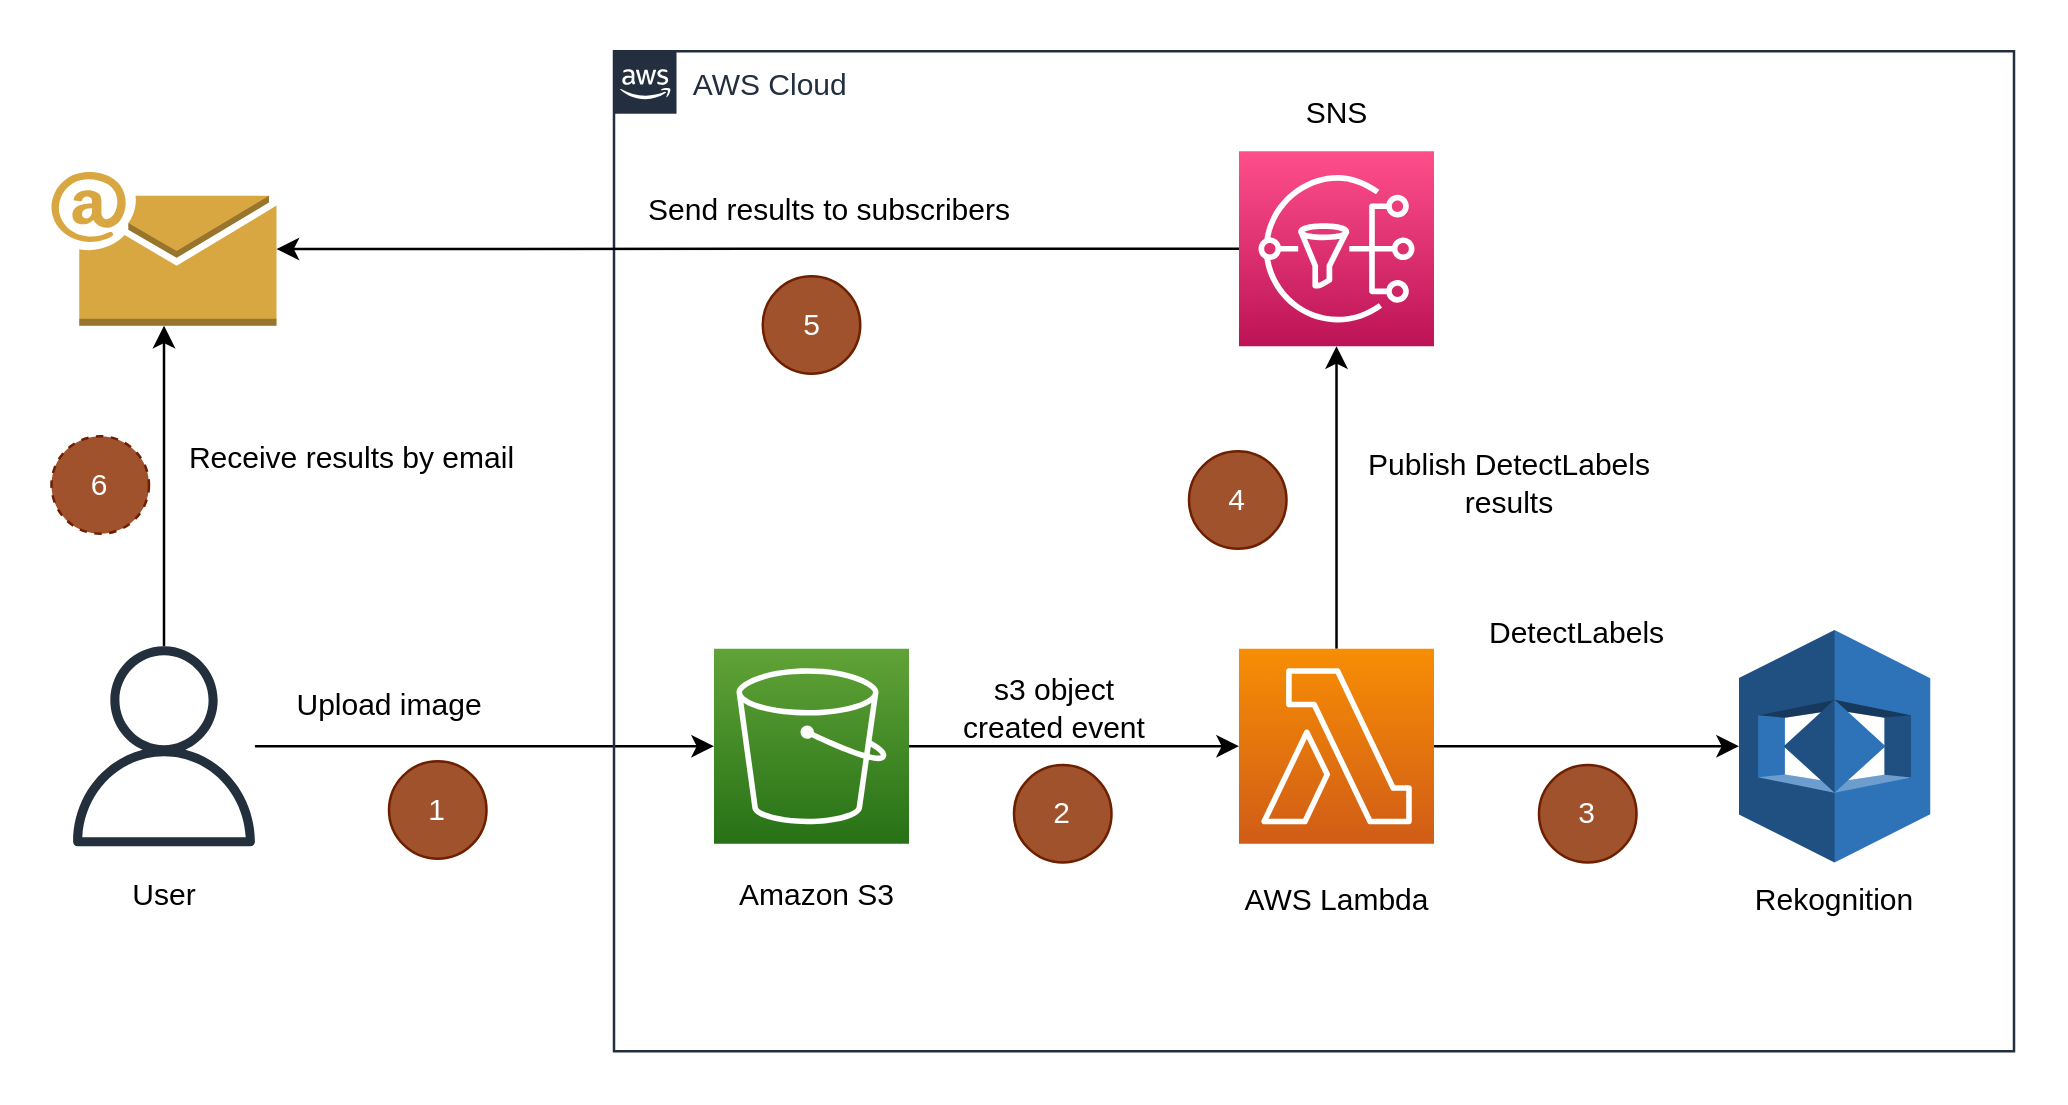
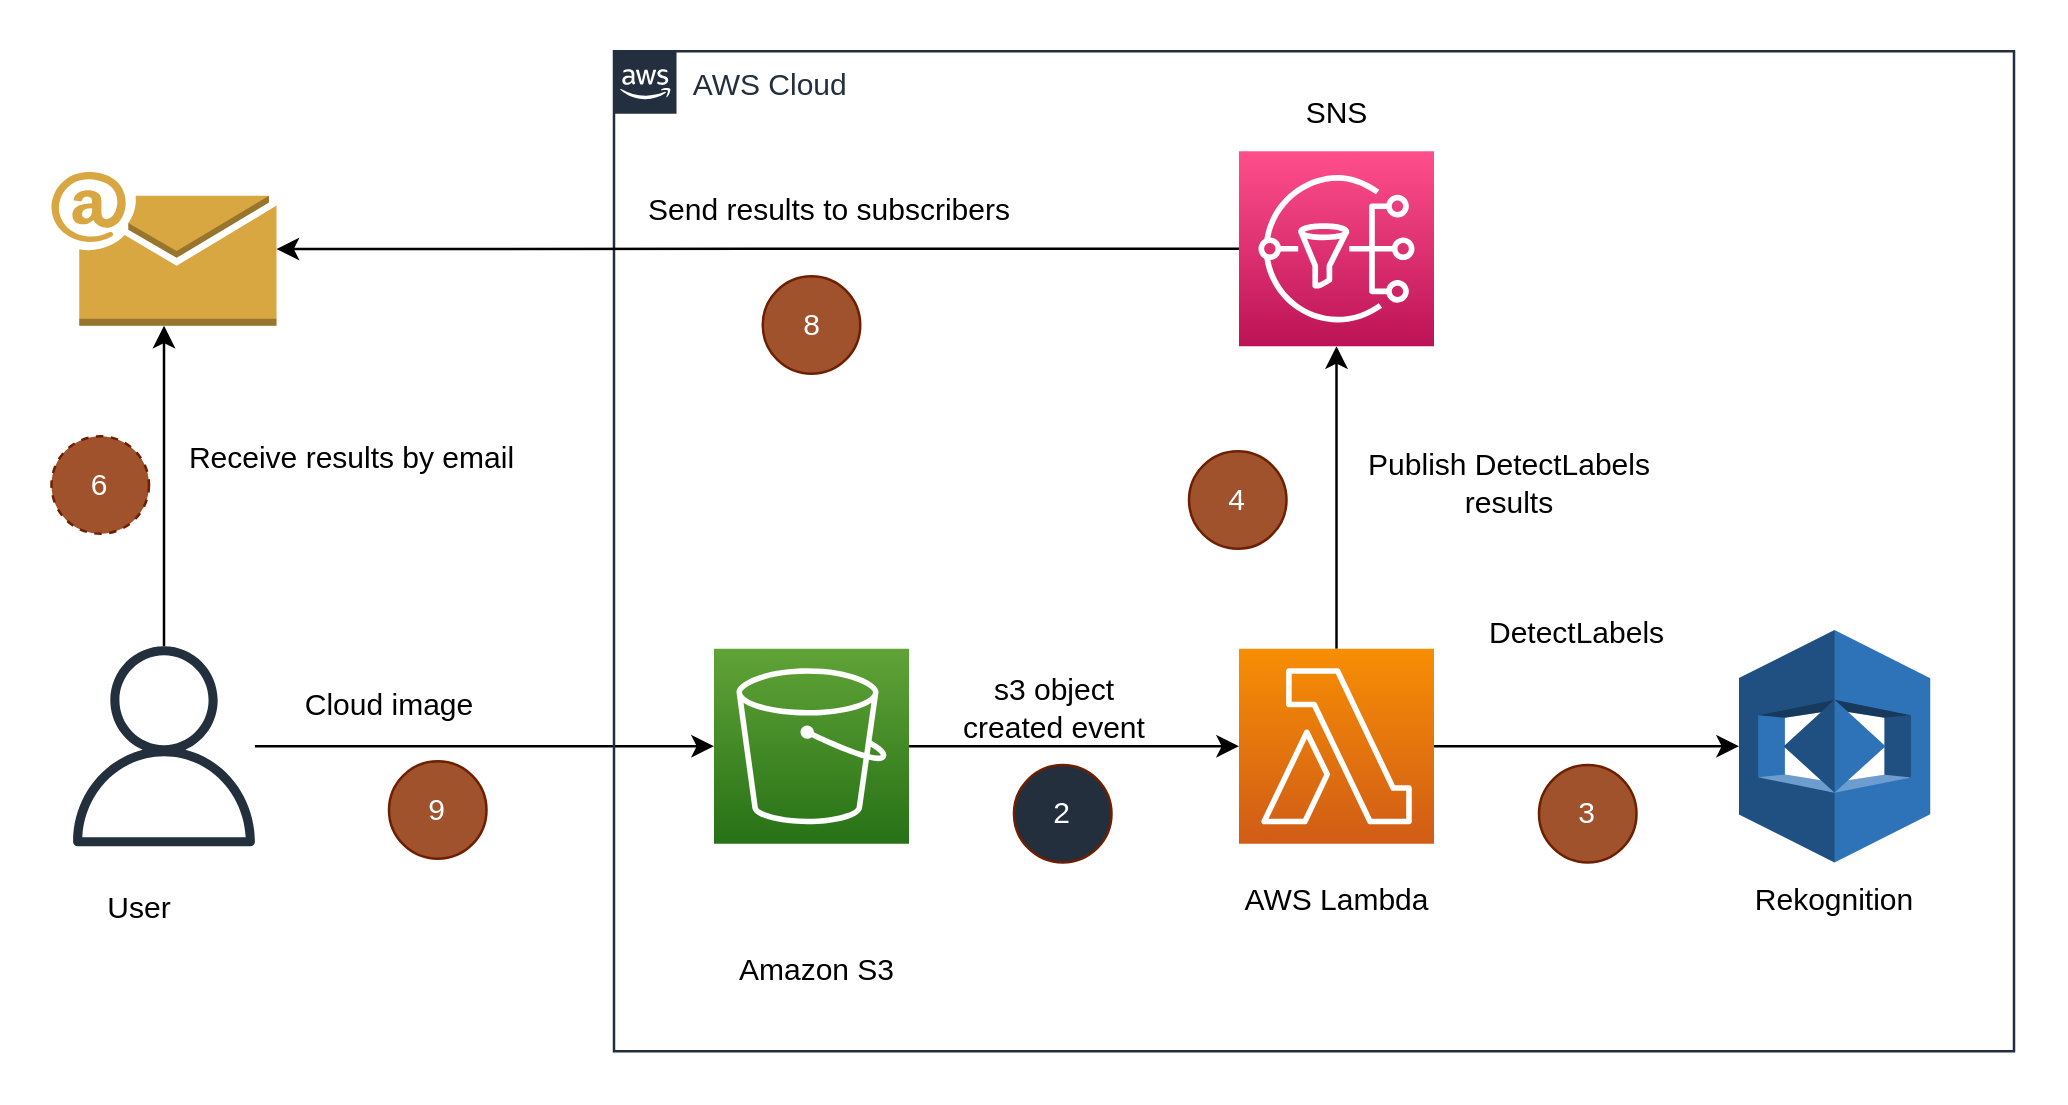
(813, 326) -> (813, 326)
(390, 706) -> (390, 706)
(438, 811) -> (438, 811)
(1063, 814) -> (1063, 814)
(164, 896) -> (139, 909)
(816, 896) -> (816, 971)
